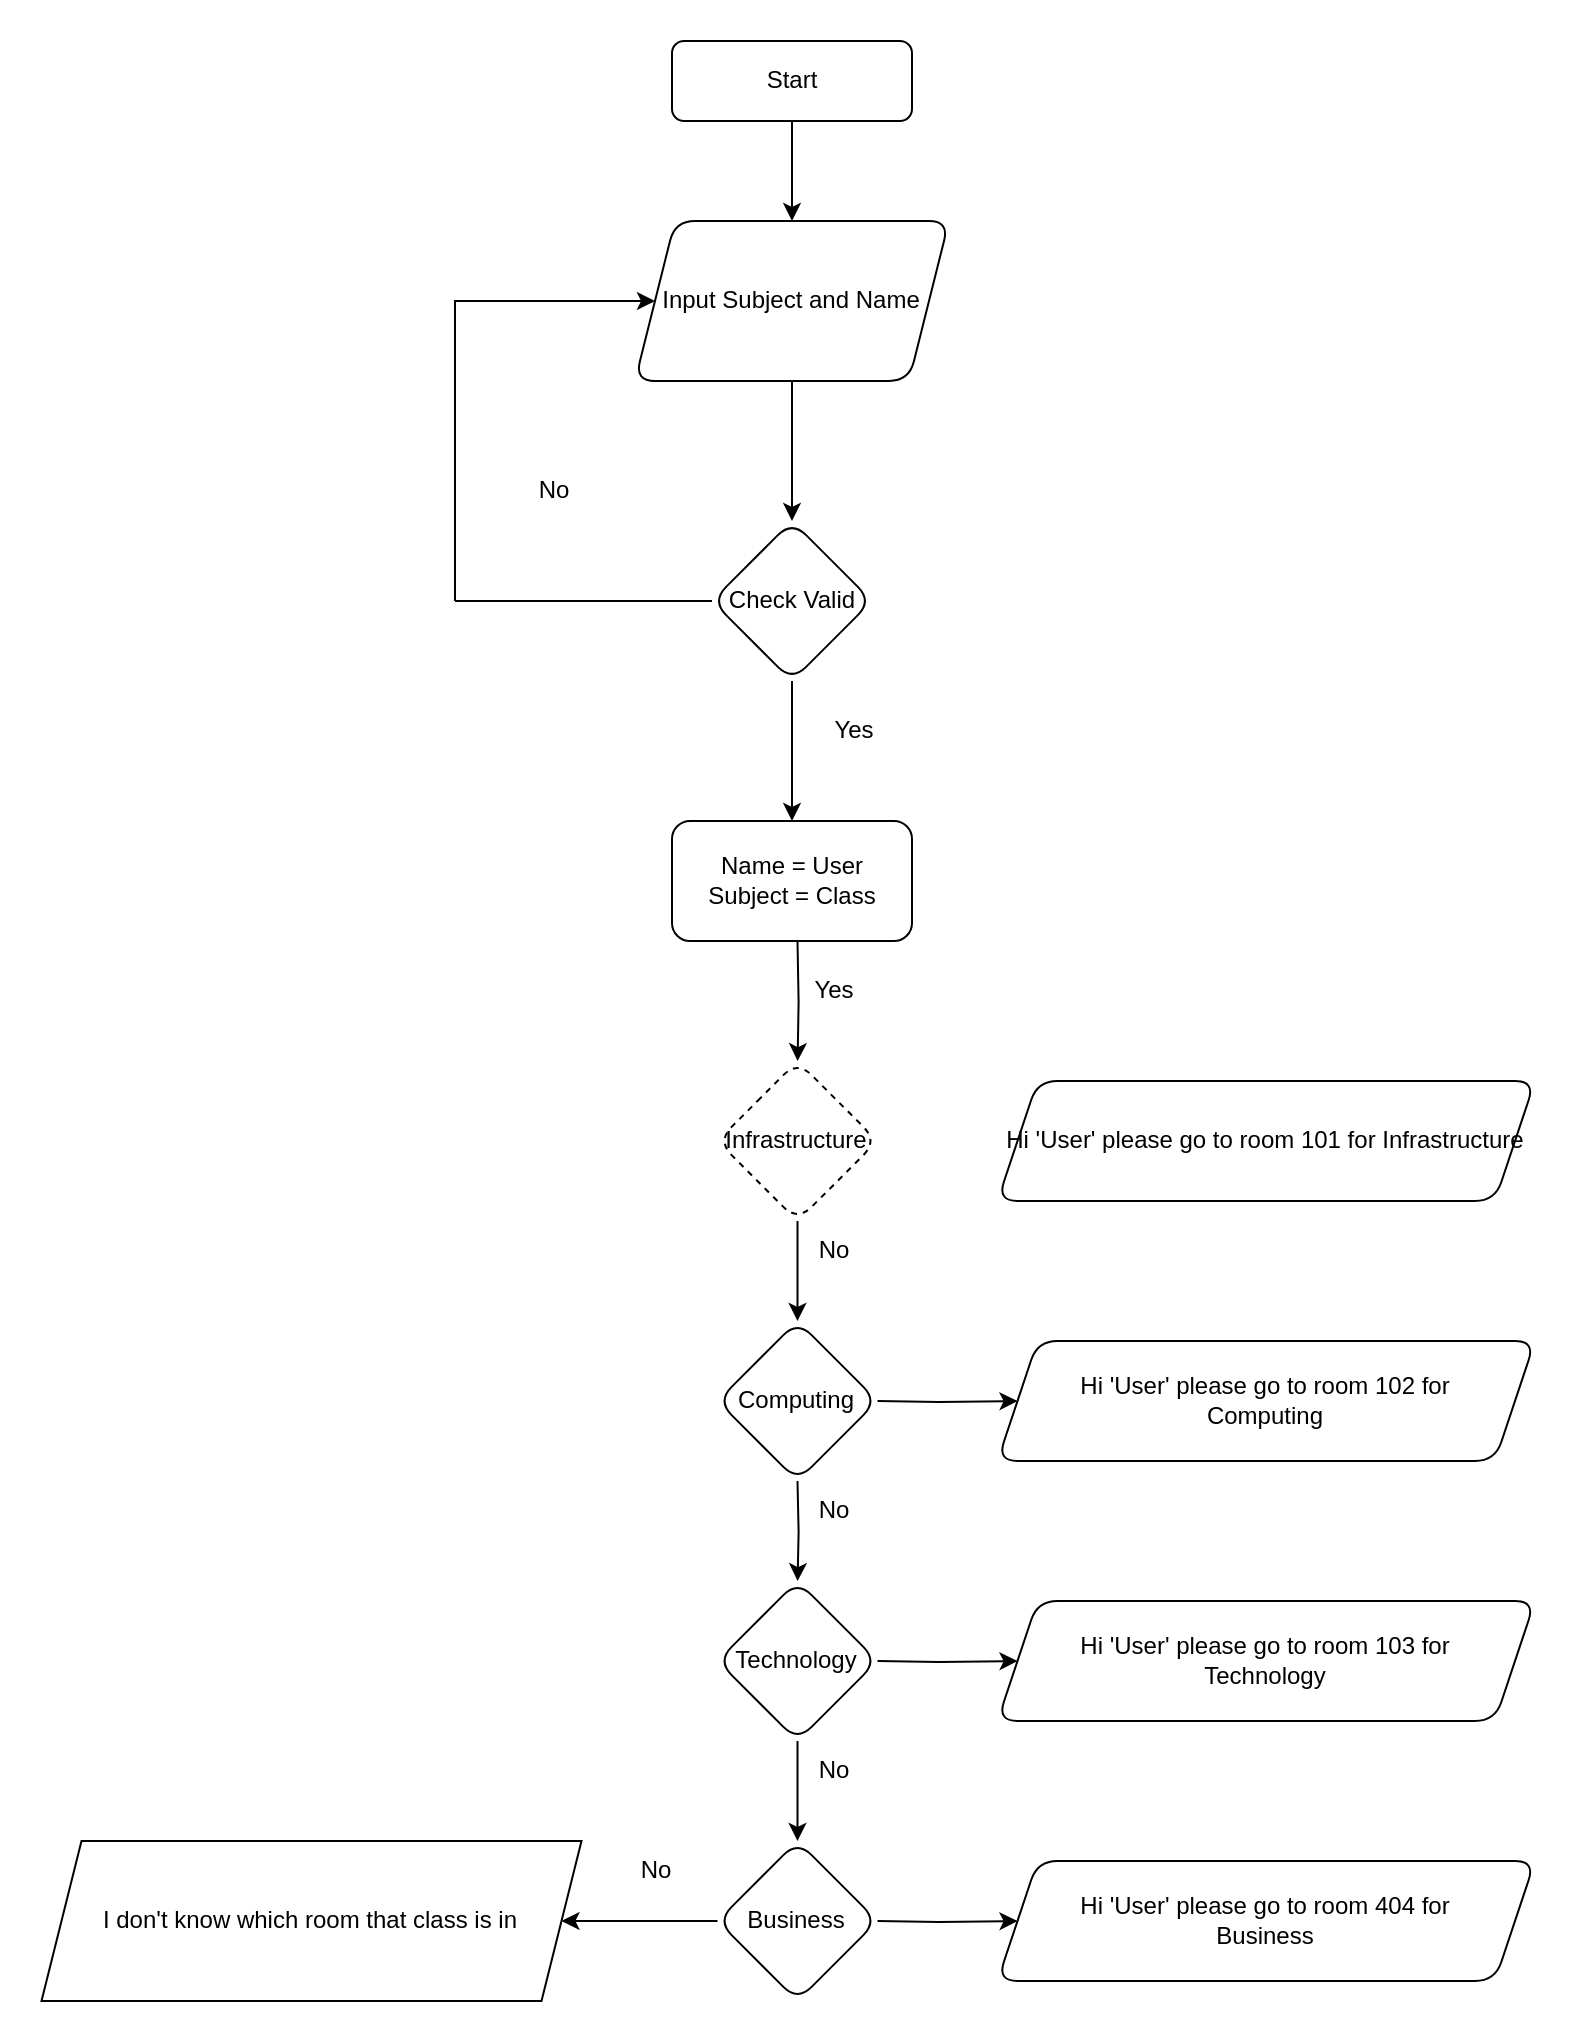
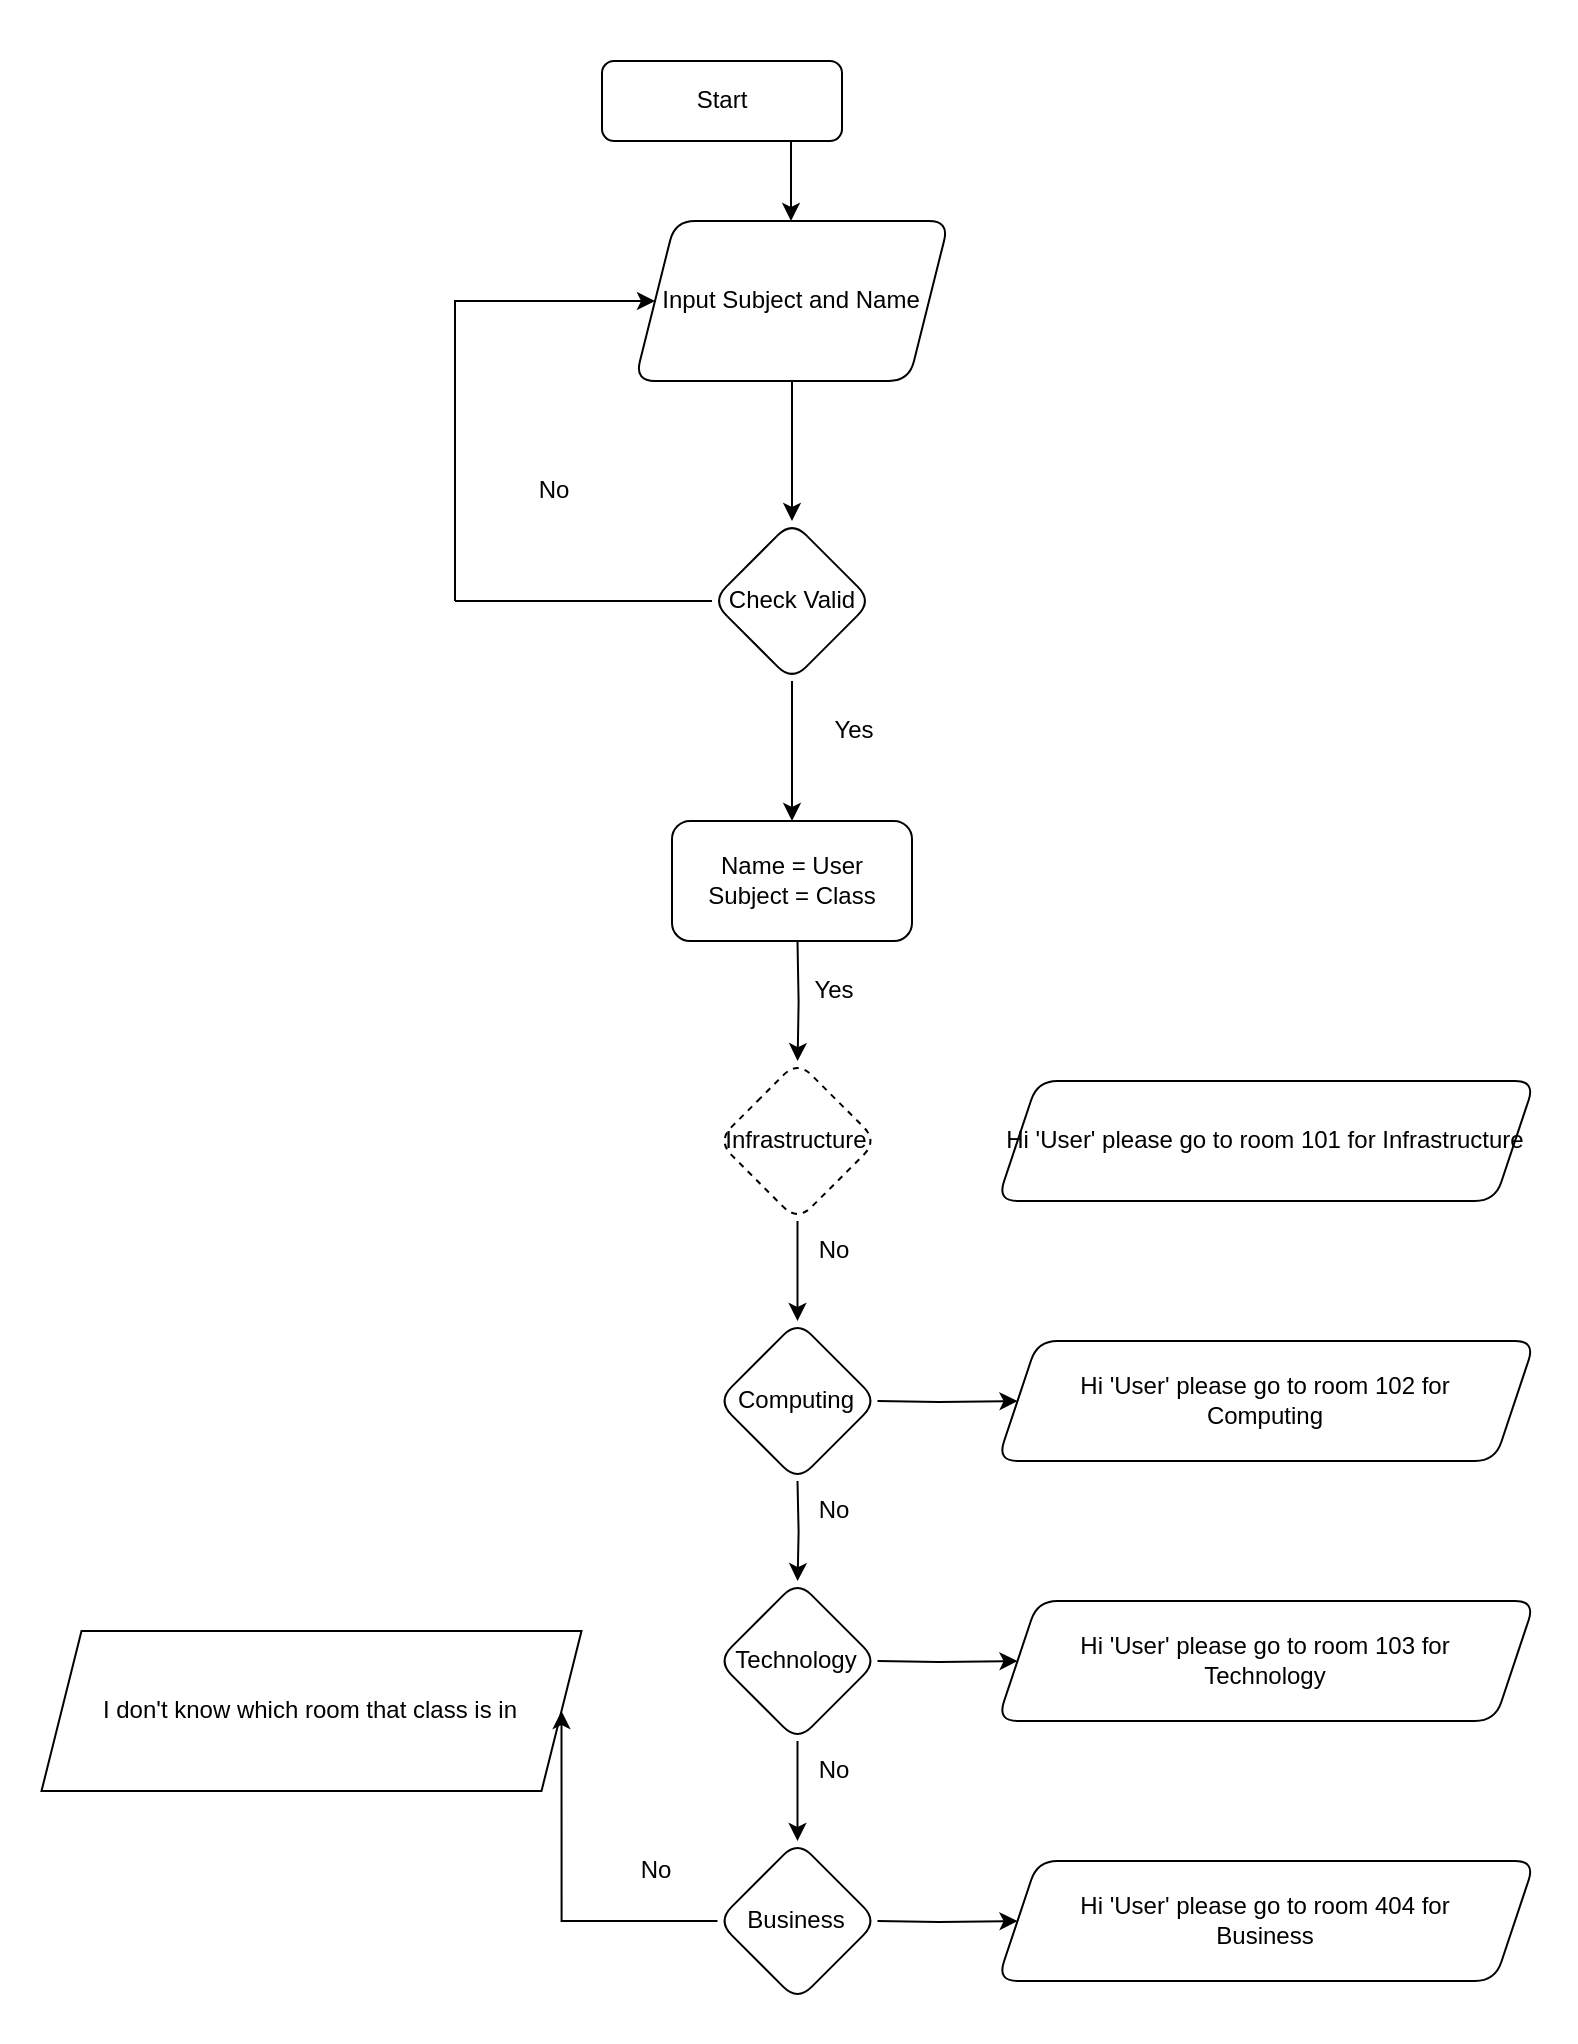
(792, 81) -> (722, 101)
(312, 1921) -> (312, 1711)
